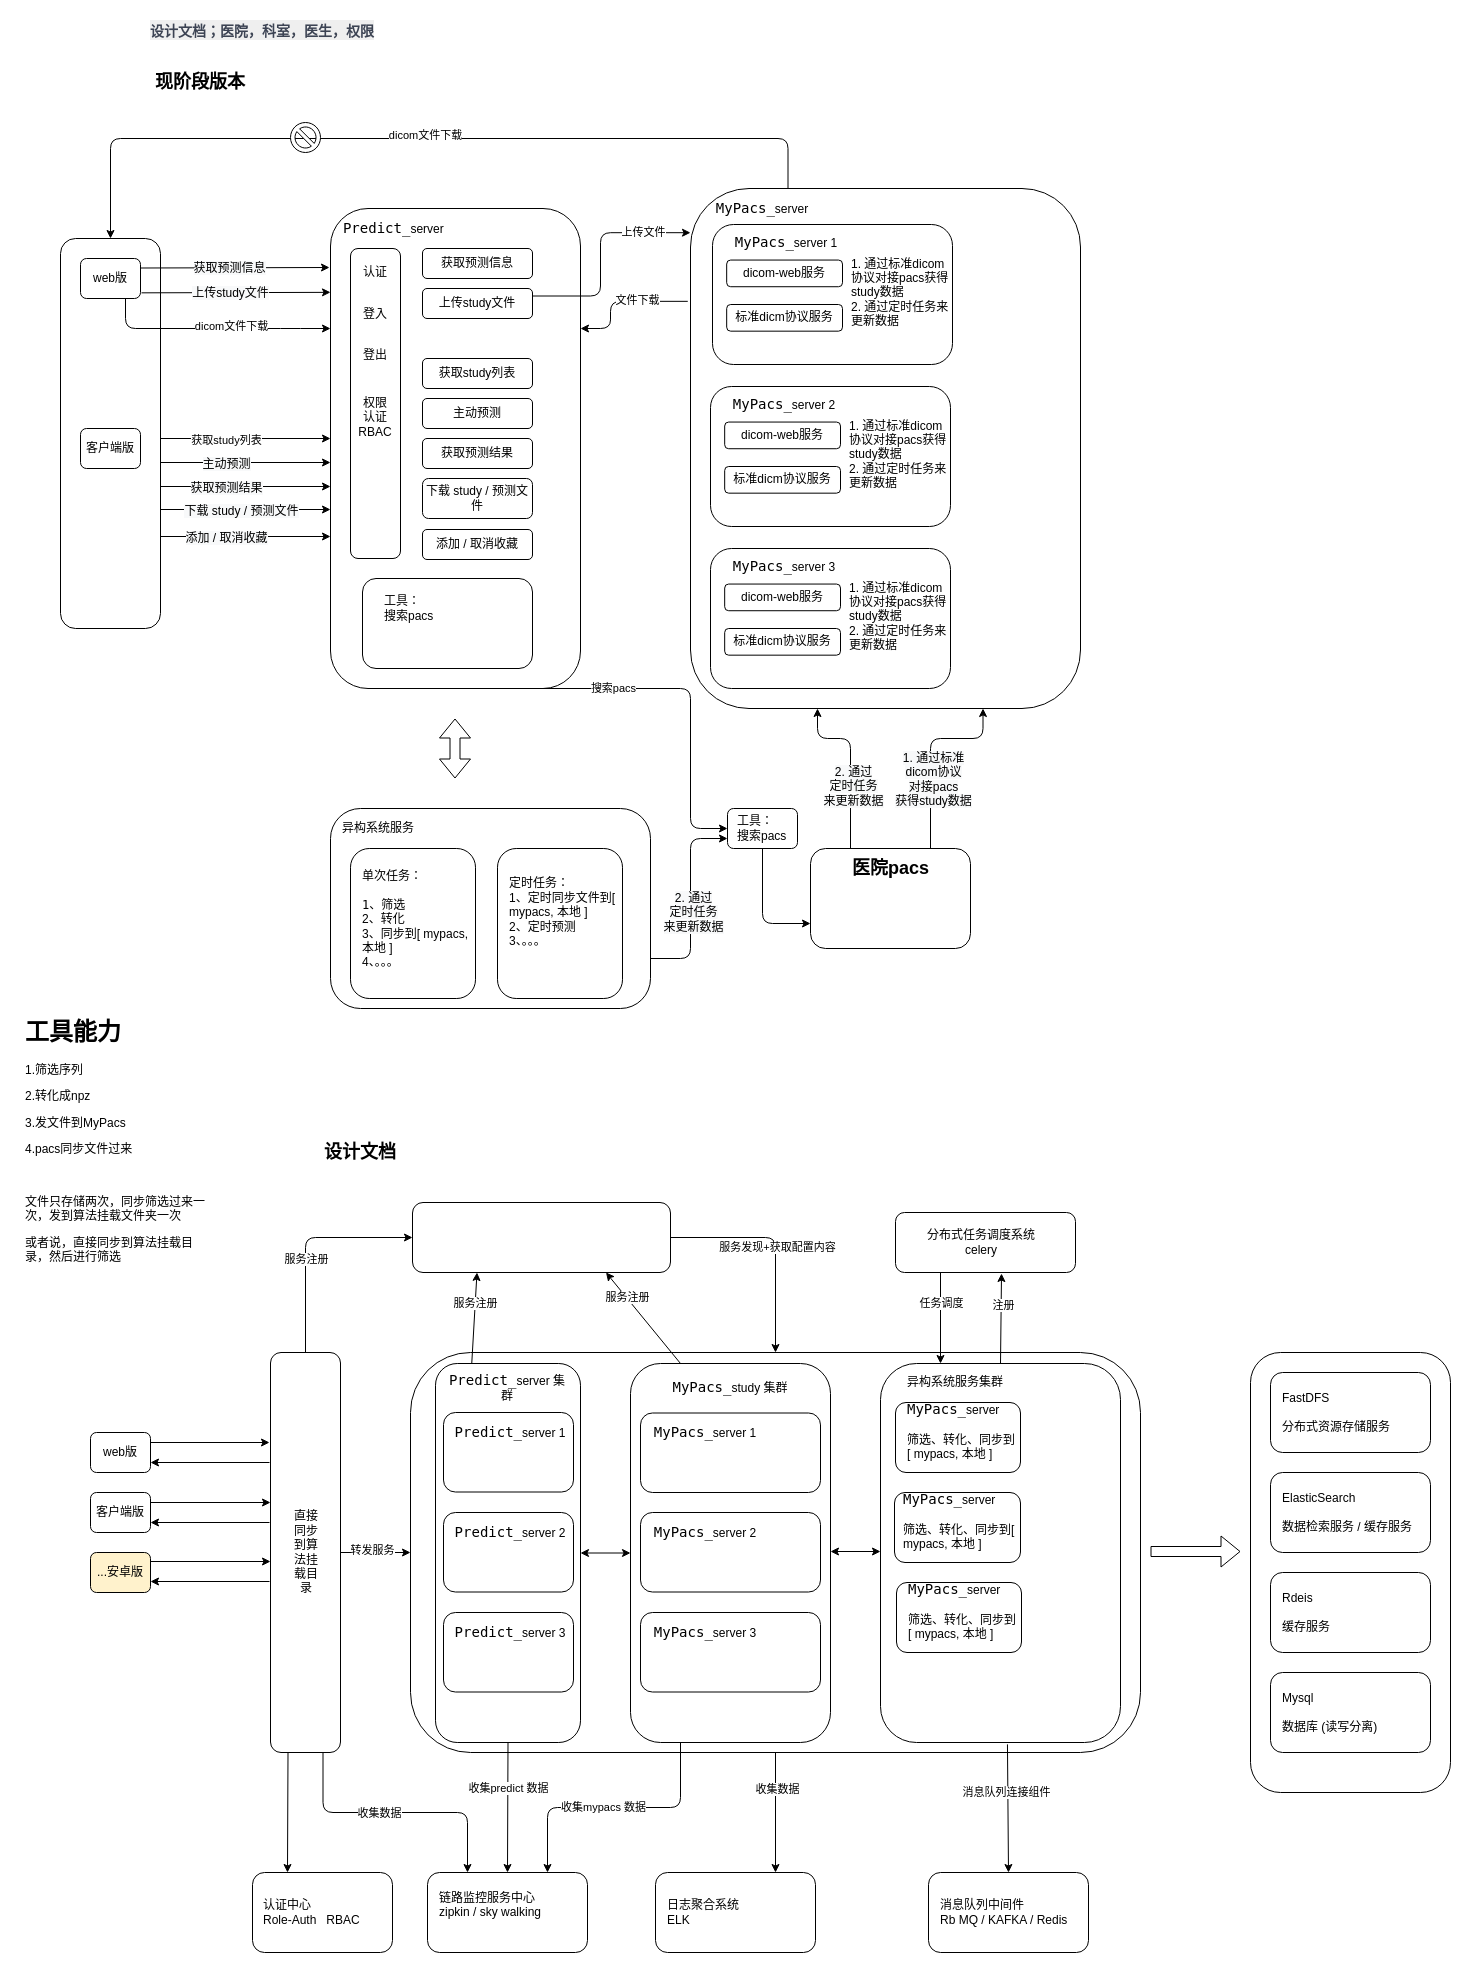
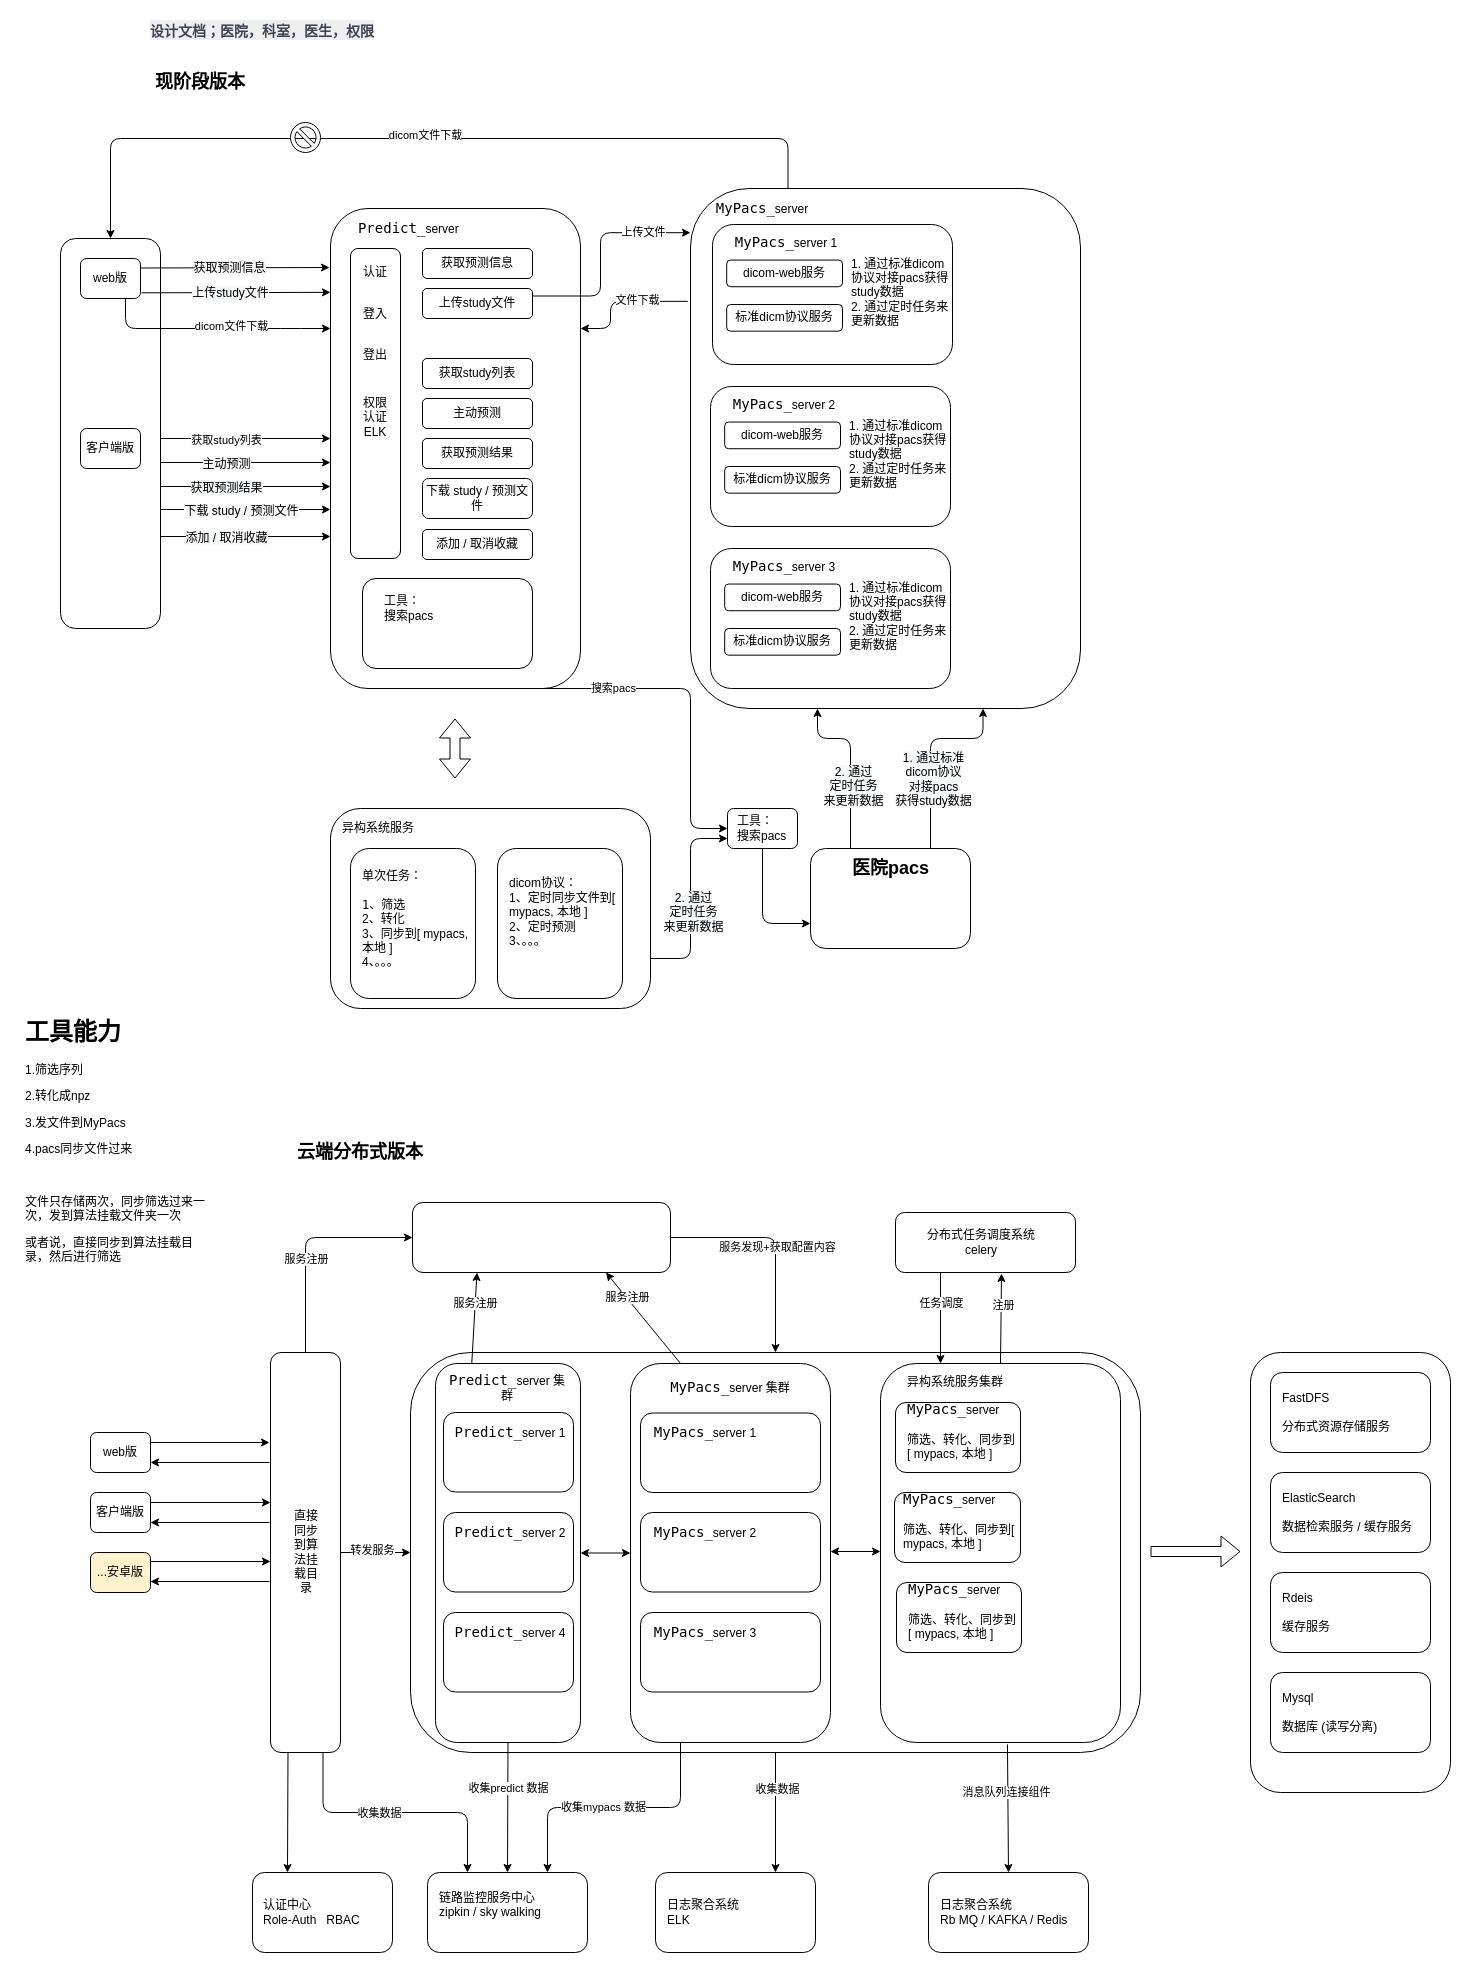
(396, 229) -> (411, 229)
(376, 418) -> (376, 418)
(564, 920) -> (564, 920)
(361, 1153) -> (361, 1153)
(731, 1388) -> (731, 1388)
(511, 1633) -> (511, 1633)
(1002, 1913) -> (1002, 1913)
